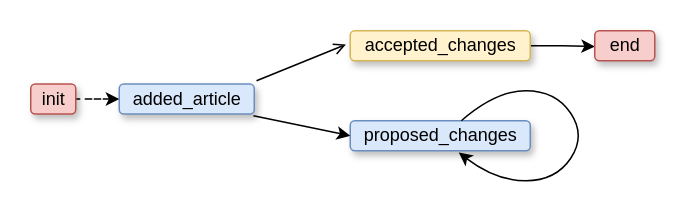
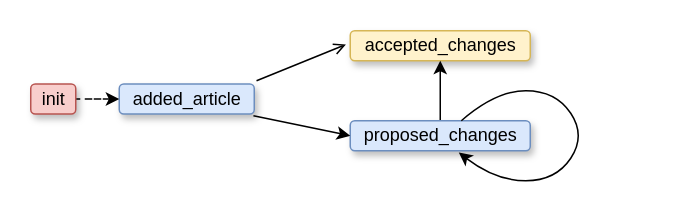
(557, 46) -> none
(625, 46) -> none
none -> (440, 96)
